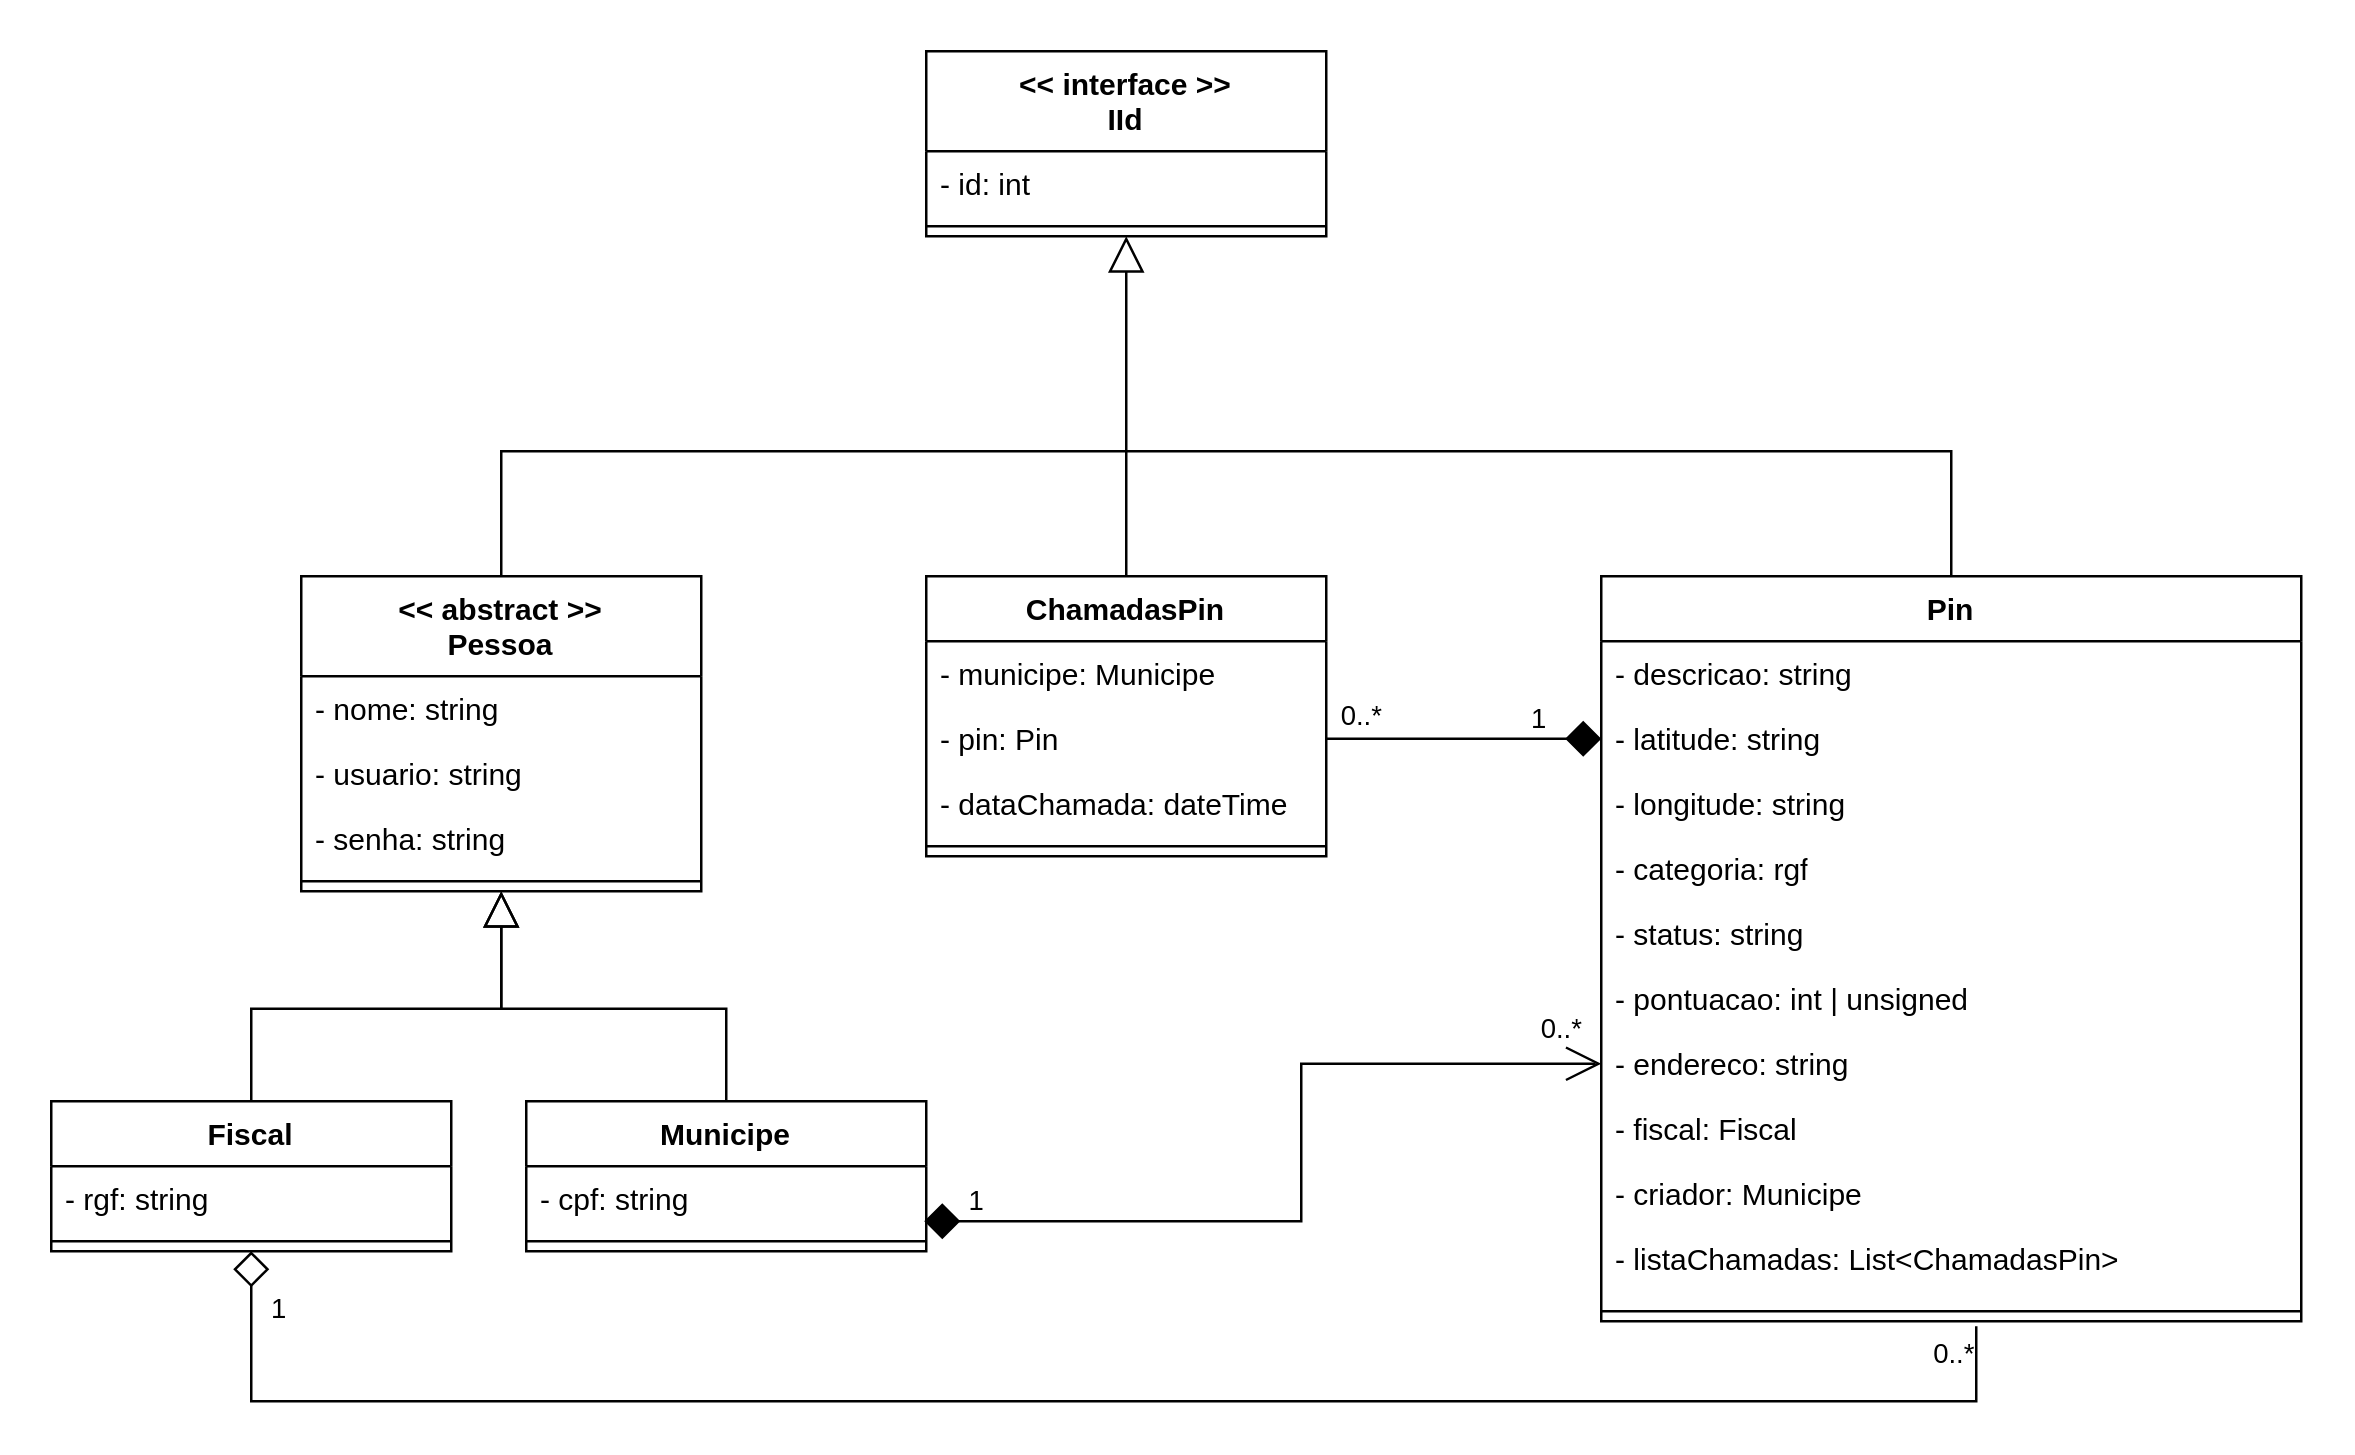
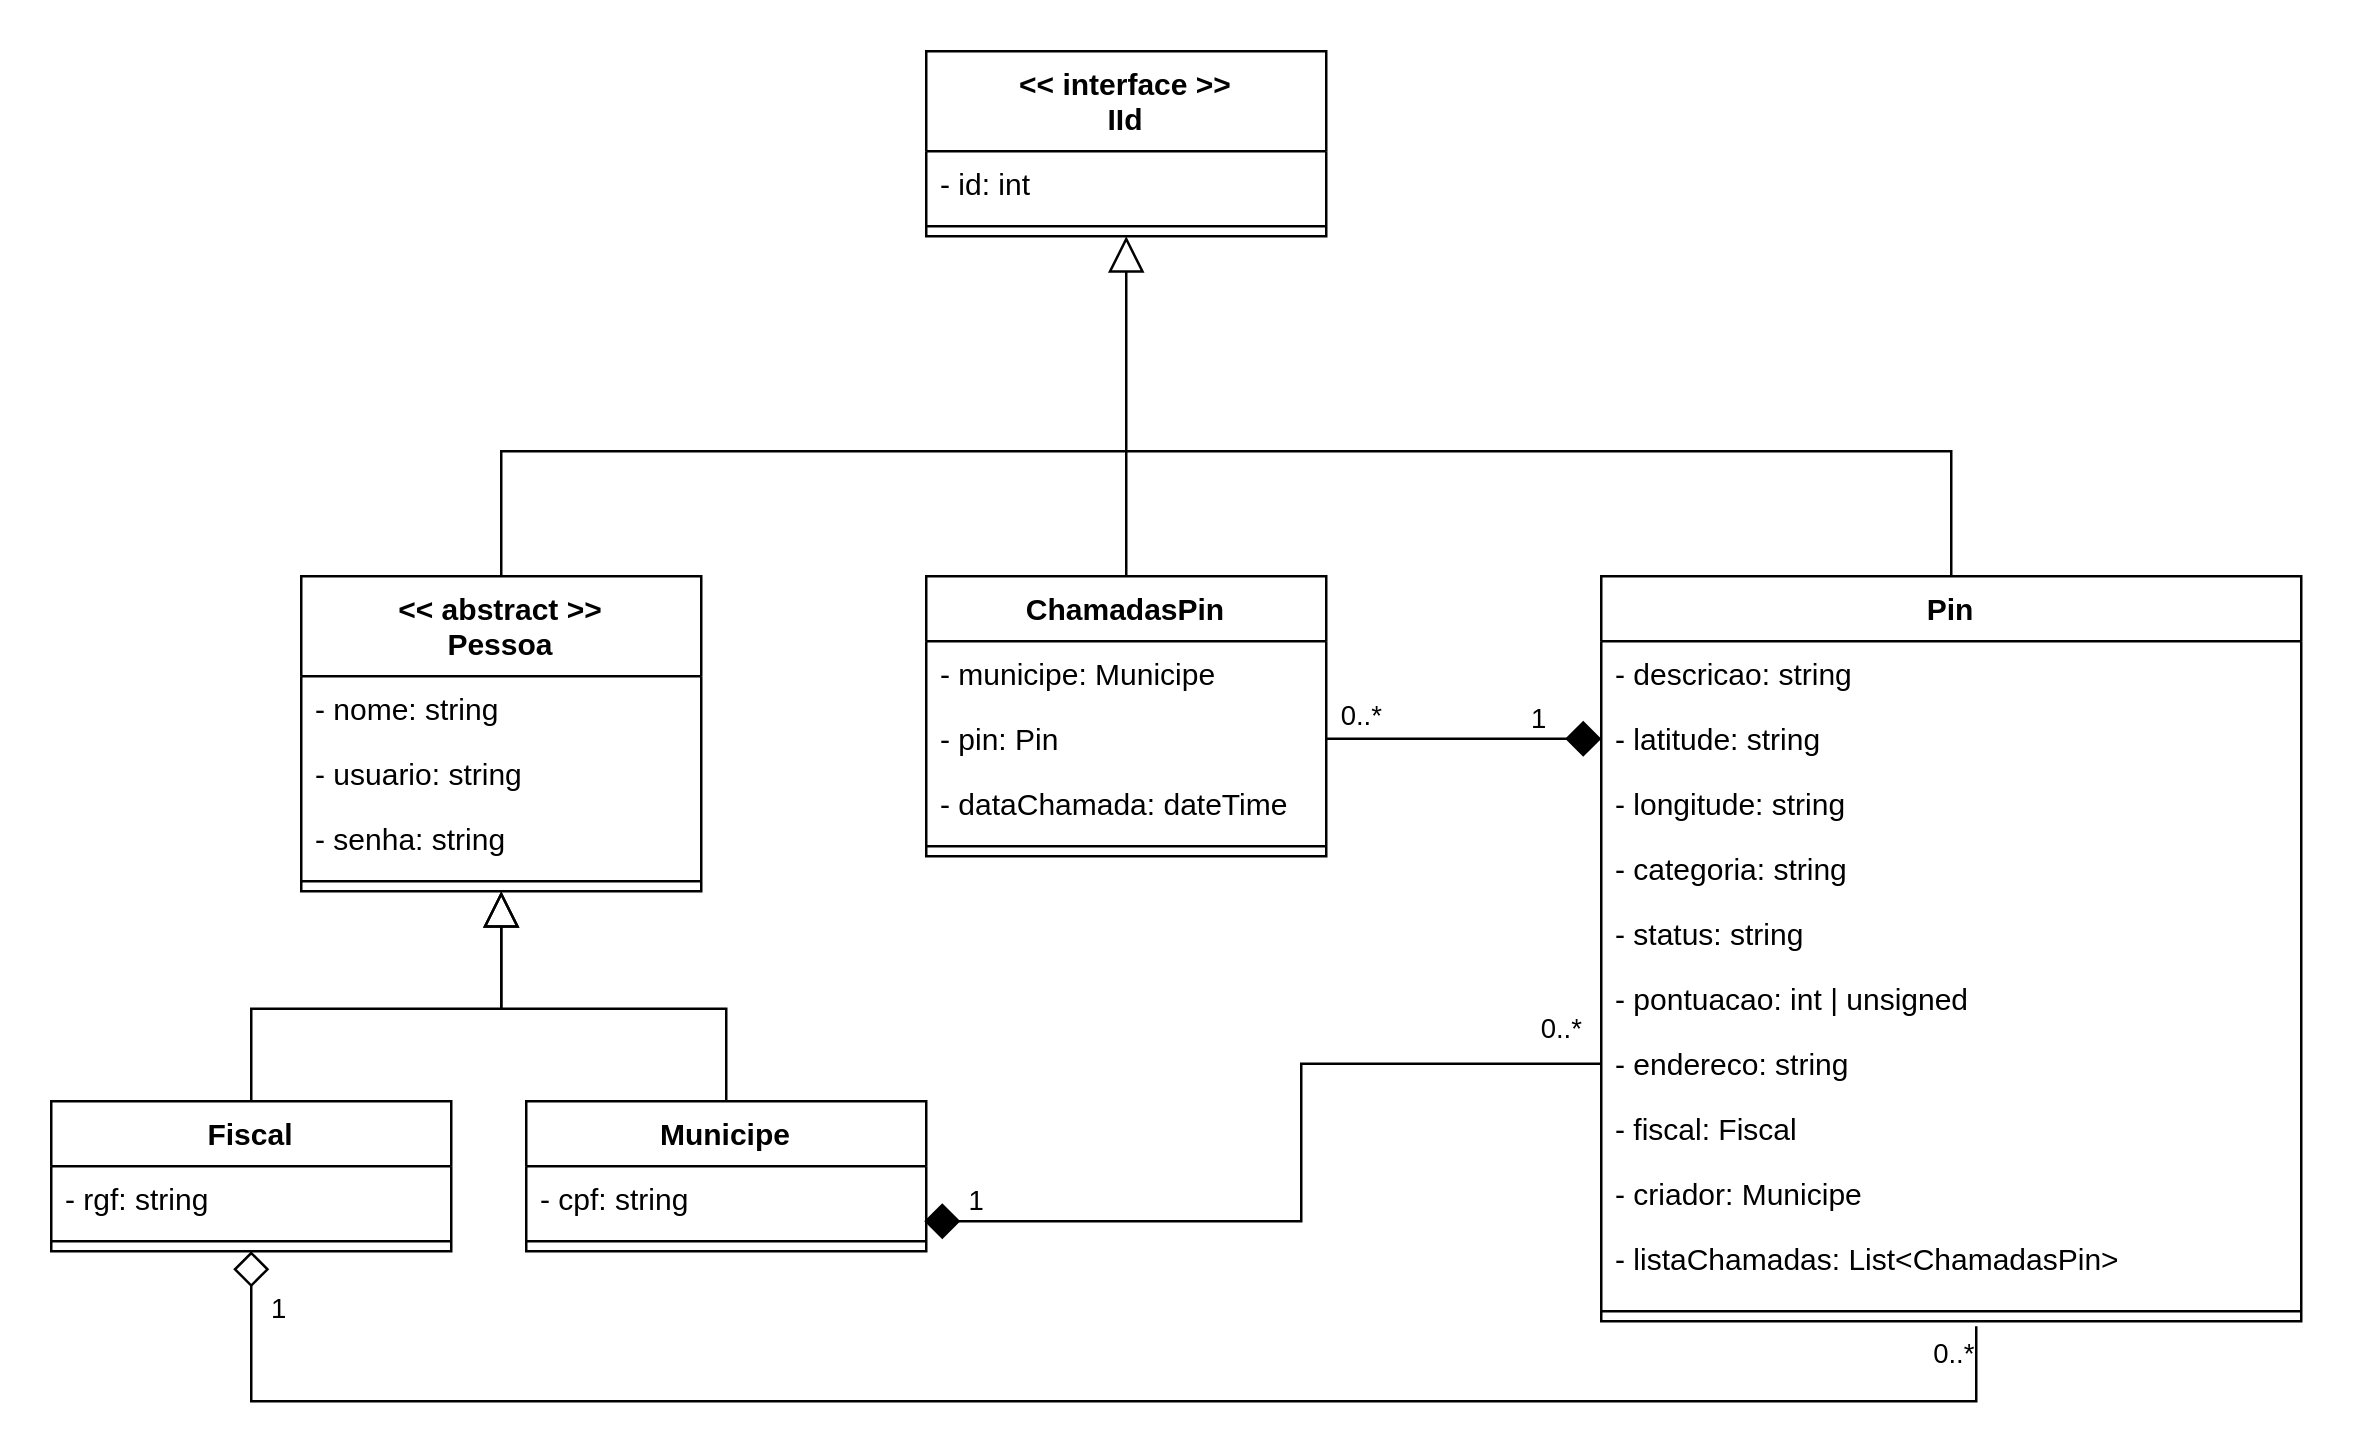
(1735, 872) -> (1756, 872)
(1592, 1064) -> (1592, 1064)
